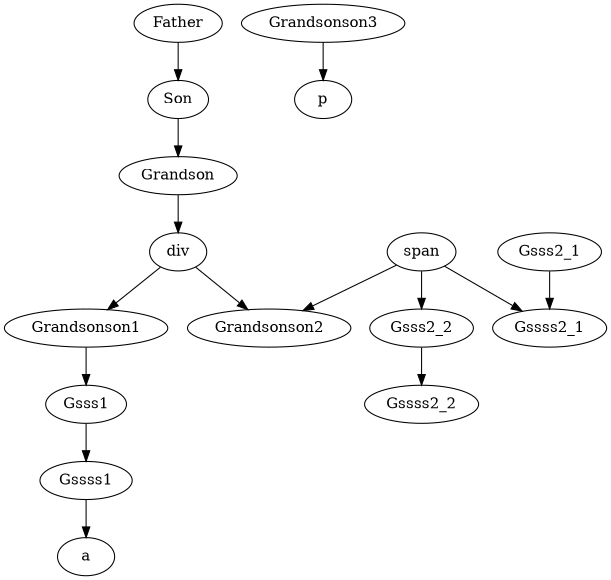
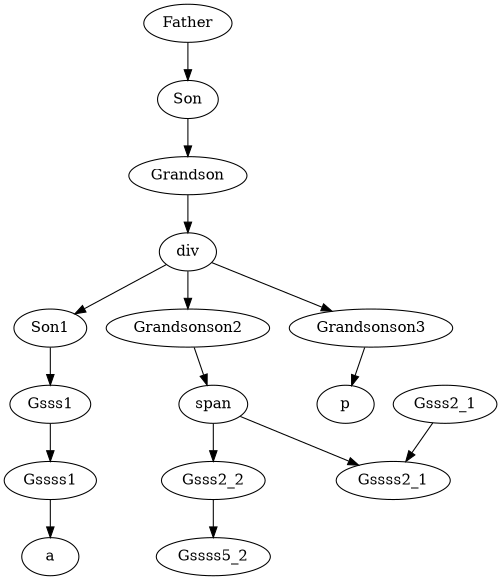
none -> (267, 285)
(355, 286) -> (199, 361)
(86, 328) -> (50, 328)
(422, 404) -> (213, 557)
